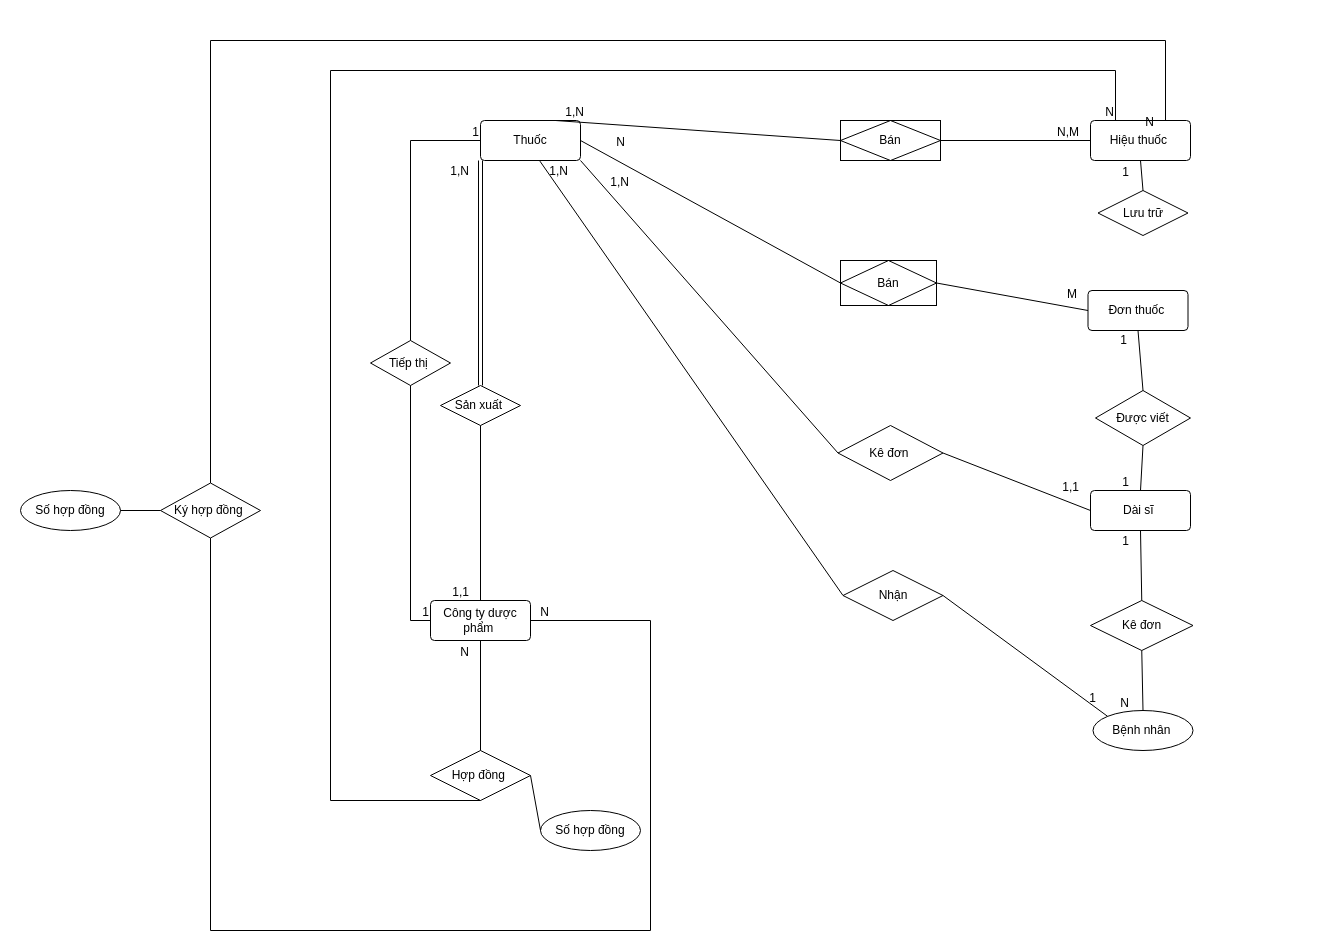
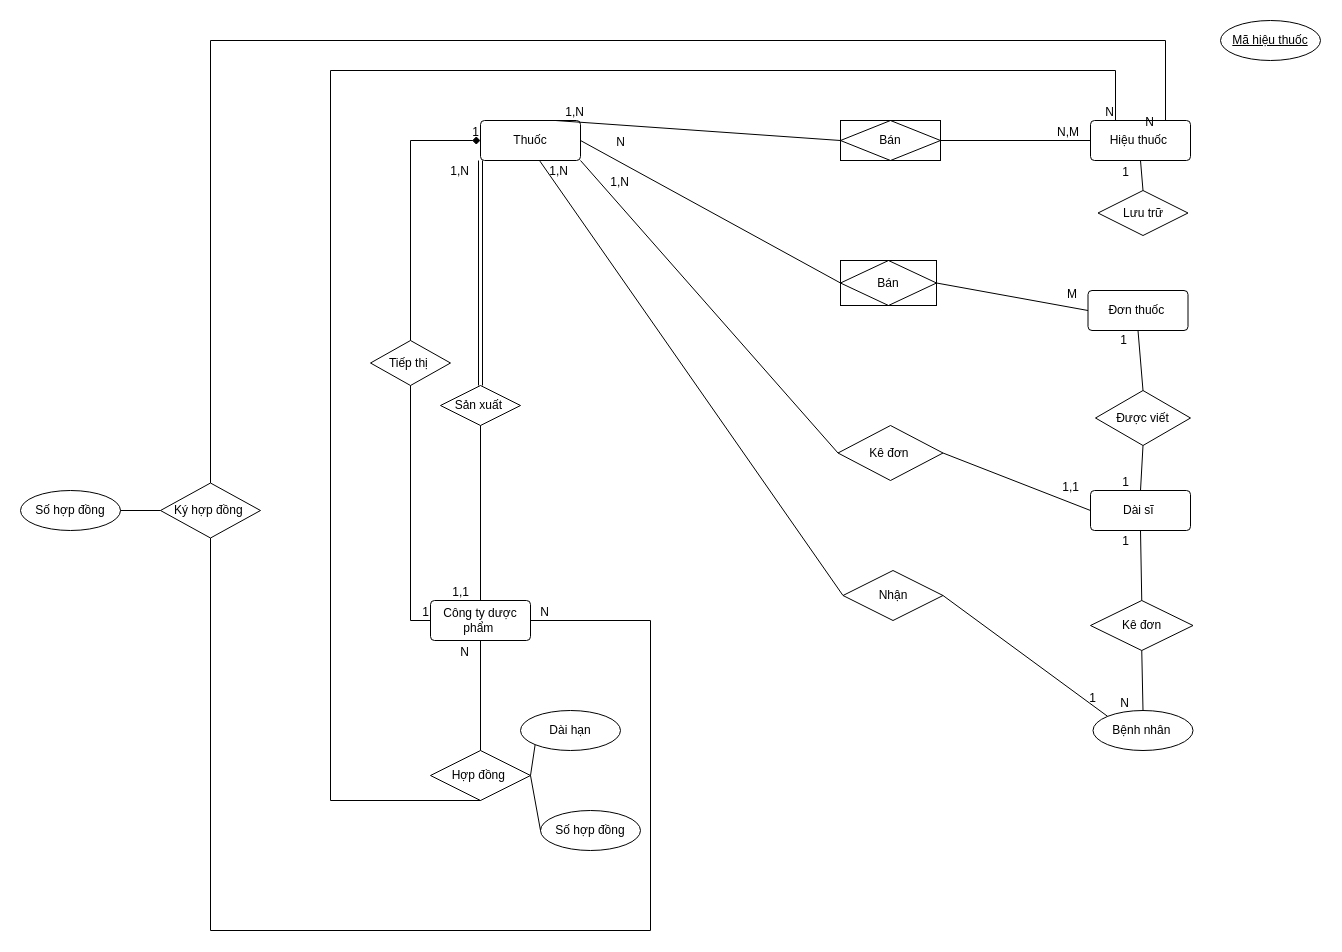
none -> (1271, 41)
(476, 141) -> (472, 141)
none -> (571, 731)
none -> (533, 760)
